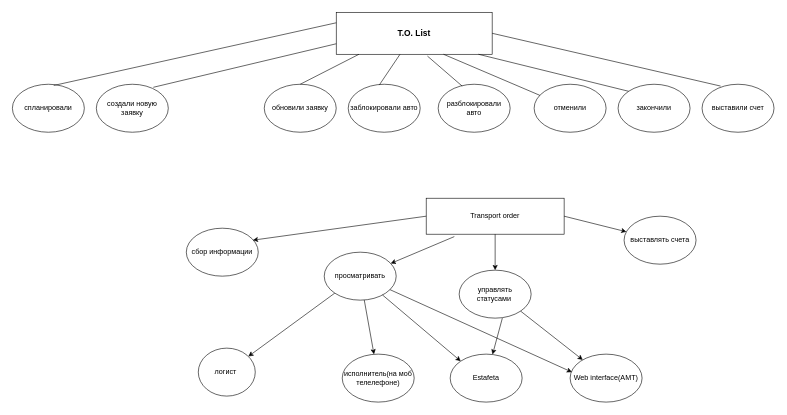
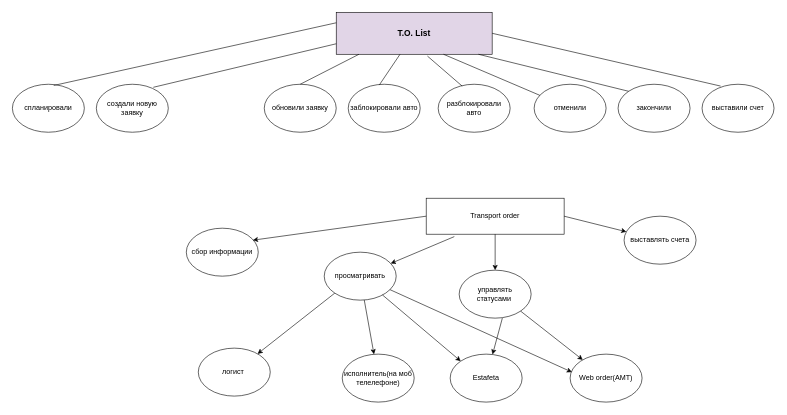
(414, 33) -> (414, 33)
(227, 372) -> (234, 372)
(606, 378) -> (606, 378)
